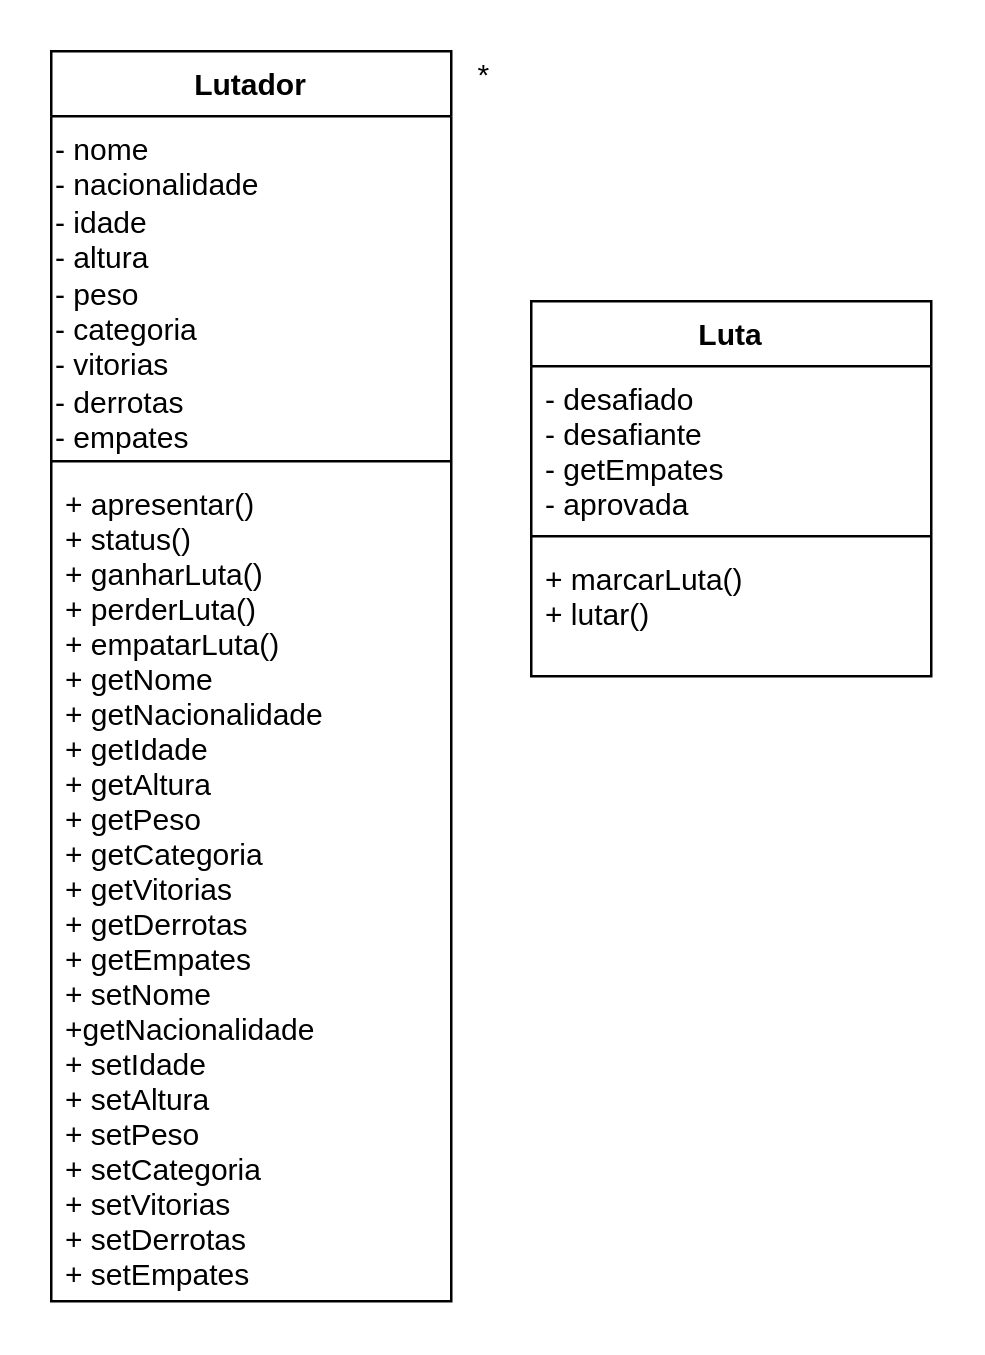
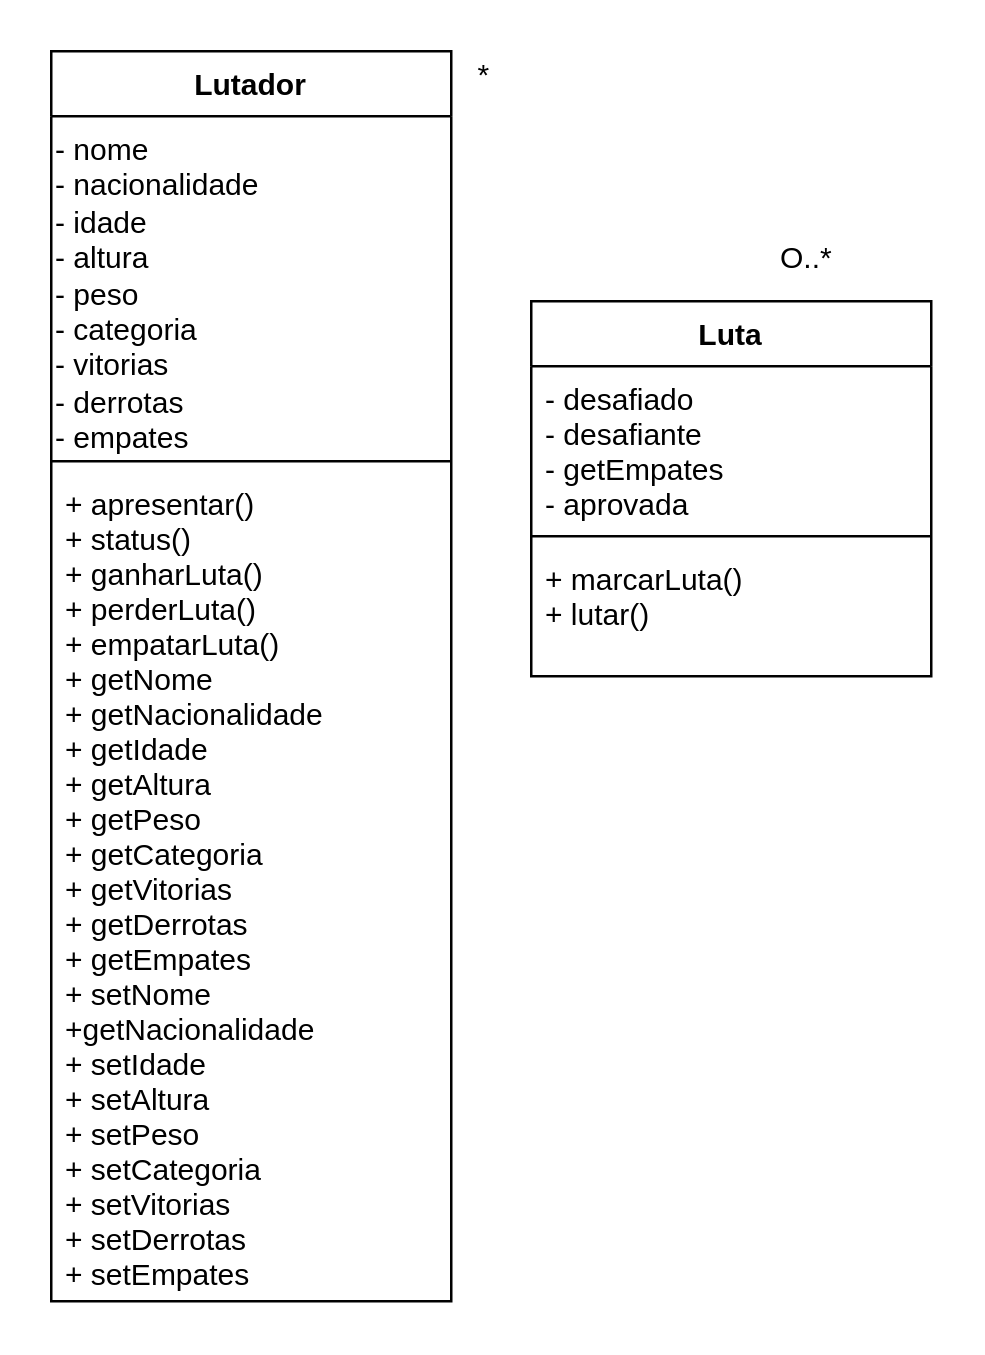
none -> (826, 259)
